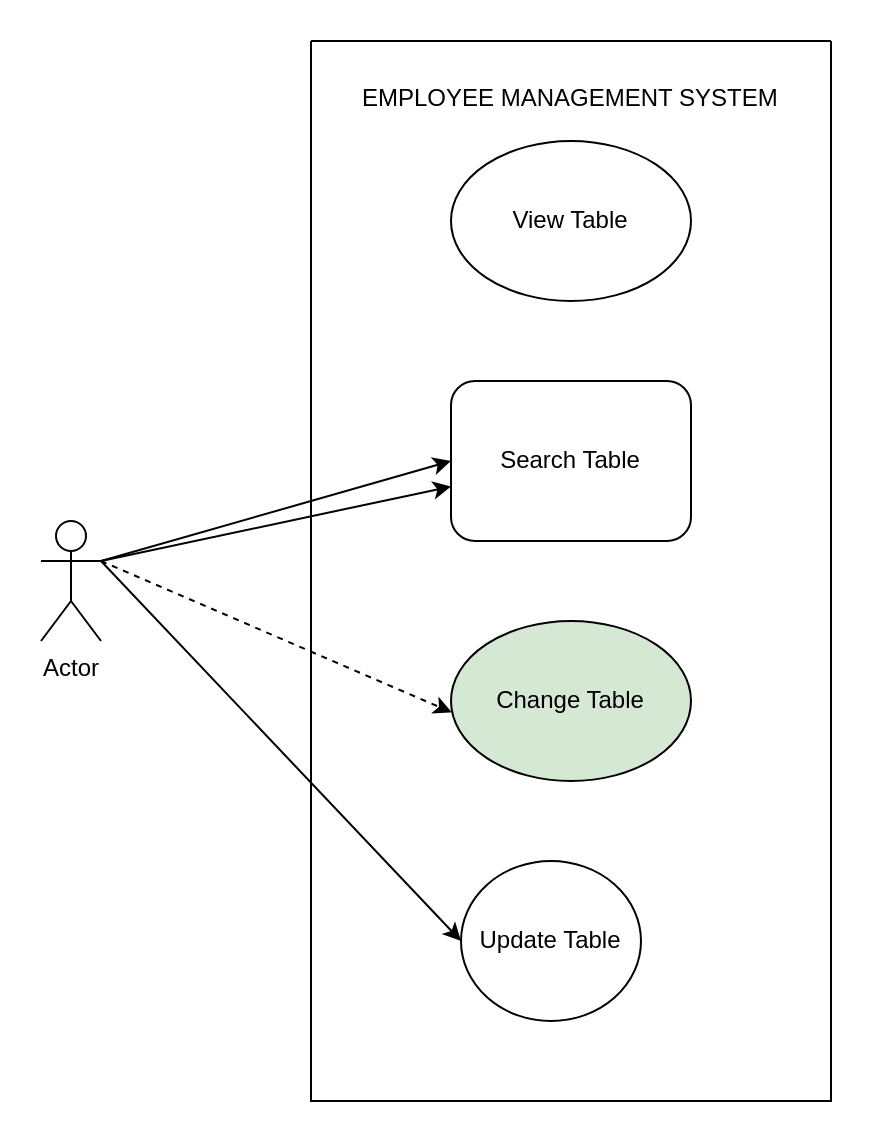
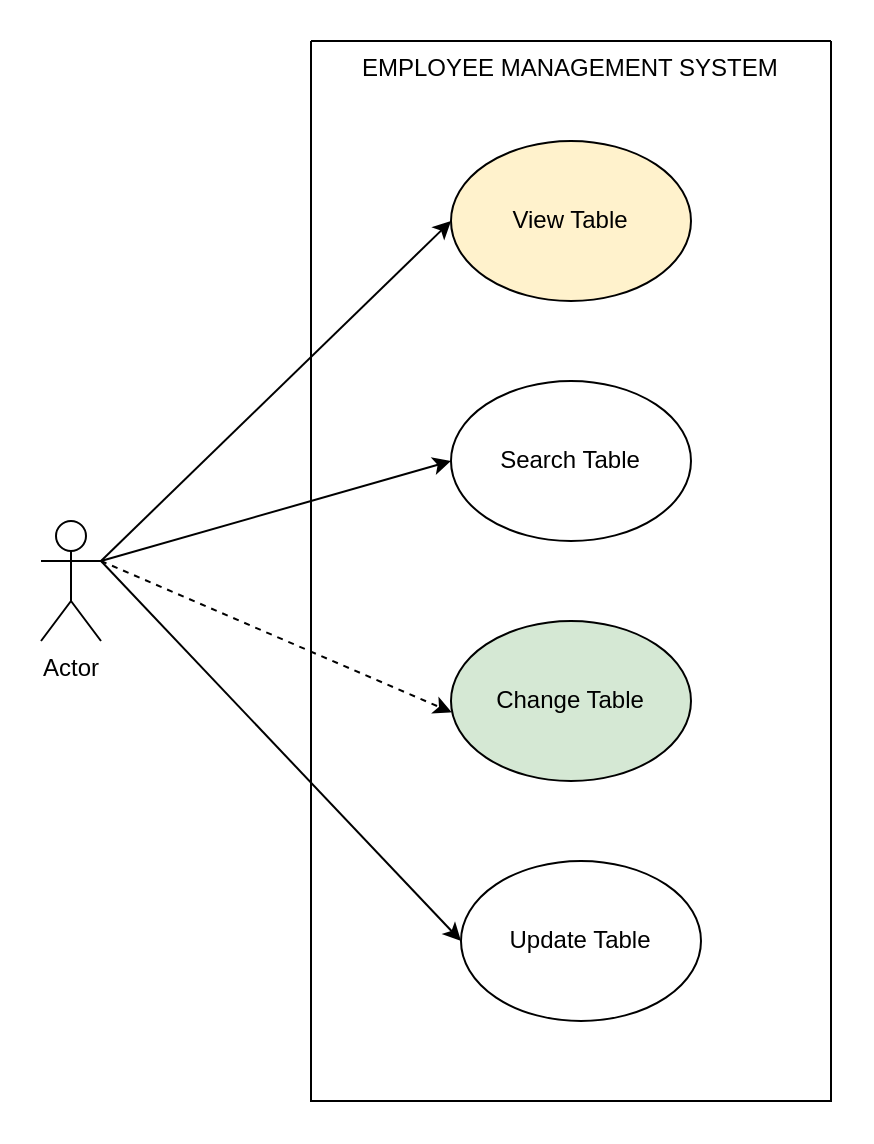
(571, 97) -> (571, 67)
(571, 221) -> (571, 221)
(571, 461) -> (571, 461)
(292, 520) -> (206, 458)
(551, 941) -> (581, 941)
